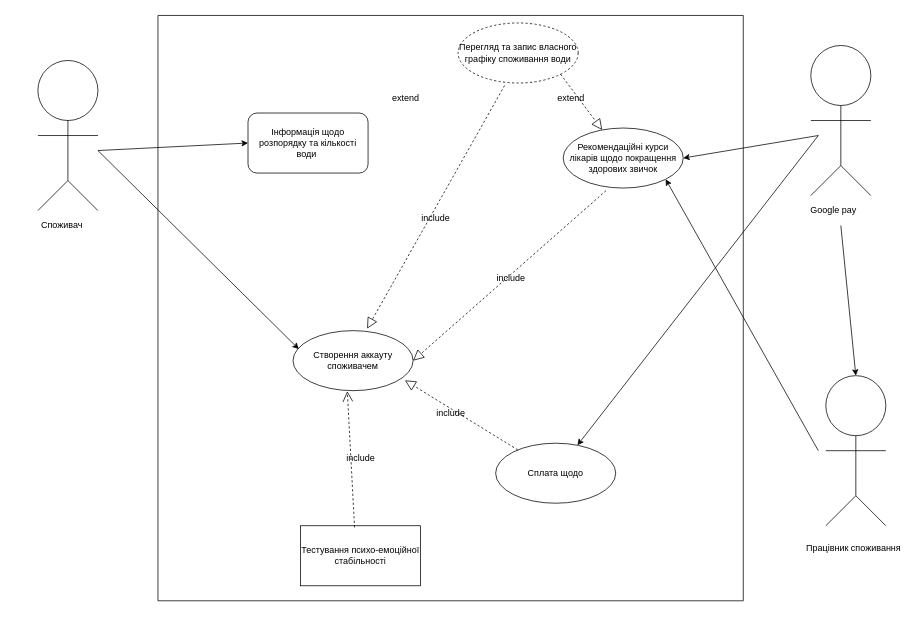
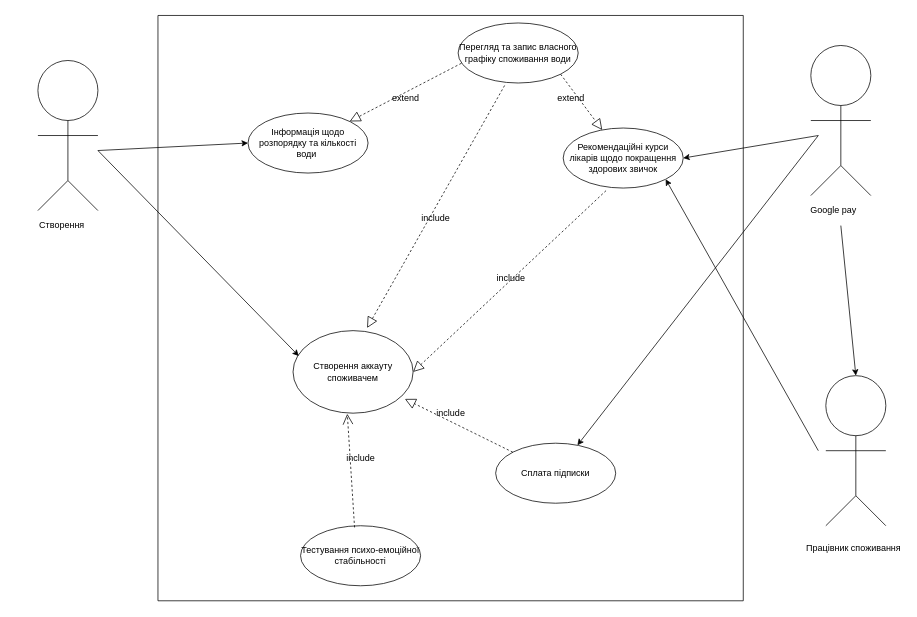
(518, 53) -> (518, 53)
none -> (429, 80)
(308, 143) -> (308, 143)
(53, 225) -> (53, 225)
(353, 360) -> (353, 372)
(555, 473) -> (555, 473)
(360, 555) -> (360, 555)
